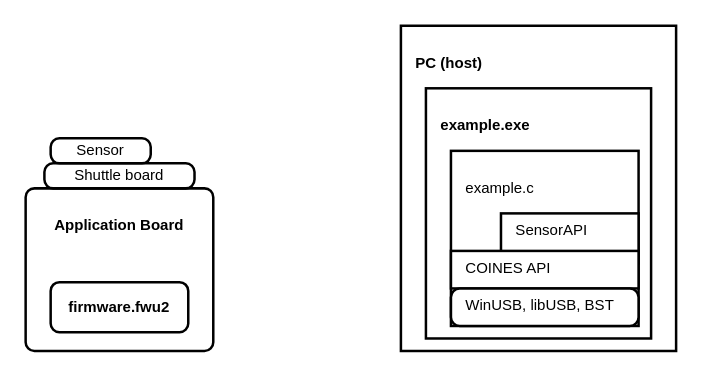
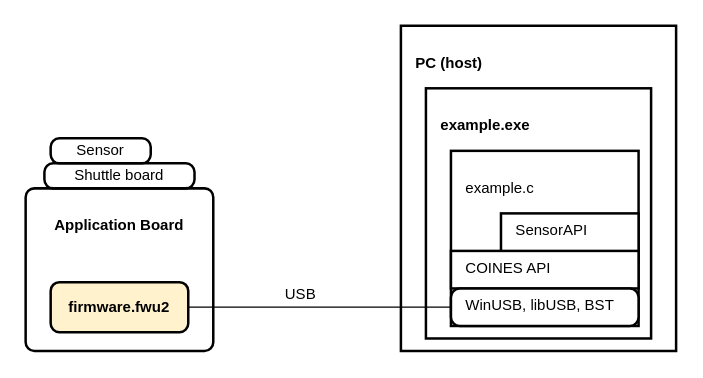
none -> (301, 294)
(119, 307) -> (119, 307)
none -> (318, 307)
